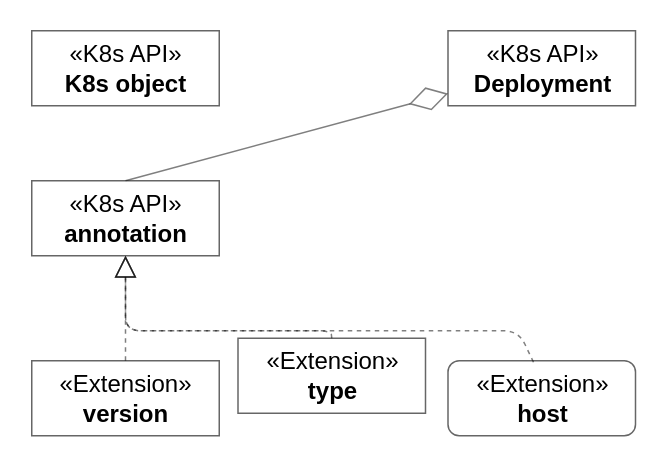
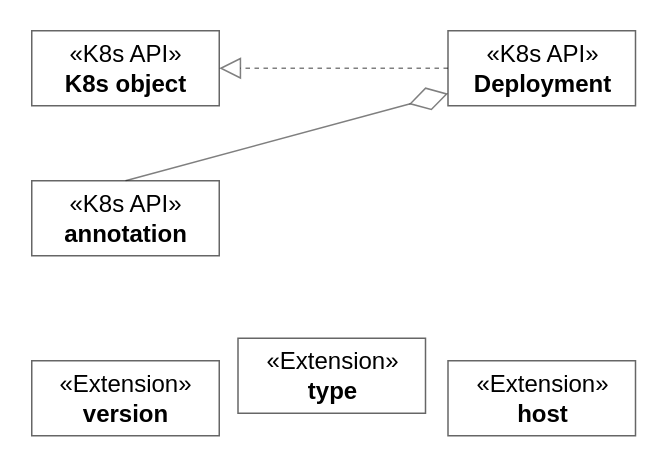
none -> (344, 68)
(437, 331) -> none
(331, 334) -> none
(125, 344) -> none
(542, 398) -> (542, 398)
